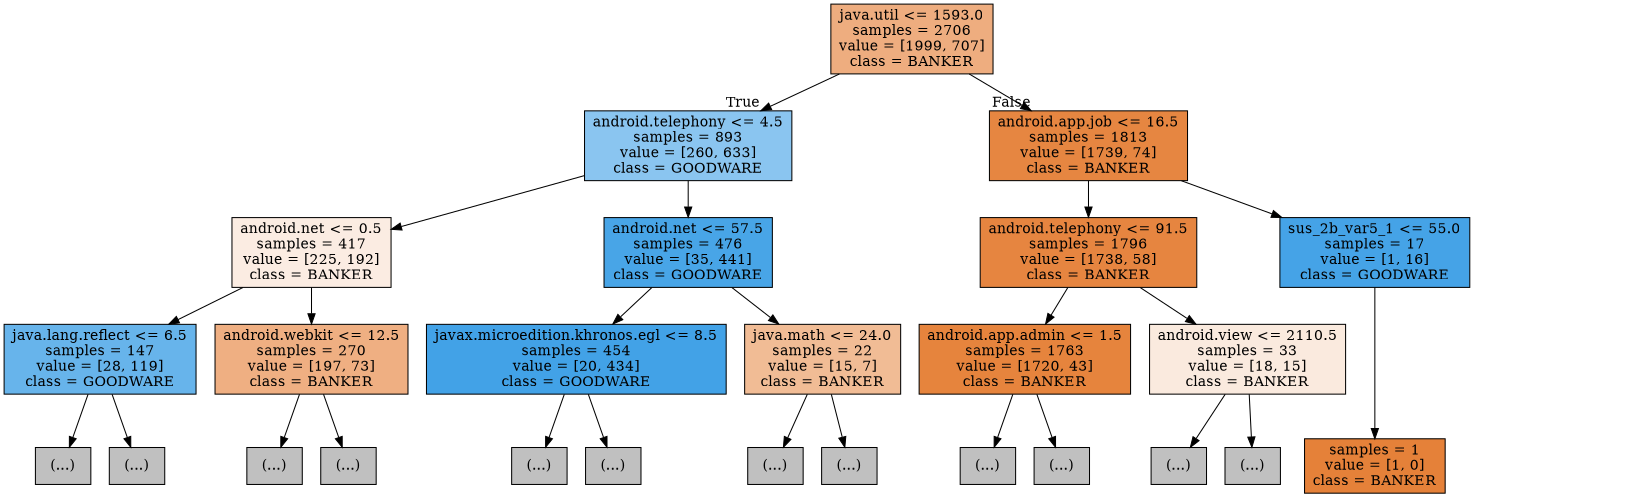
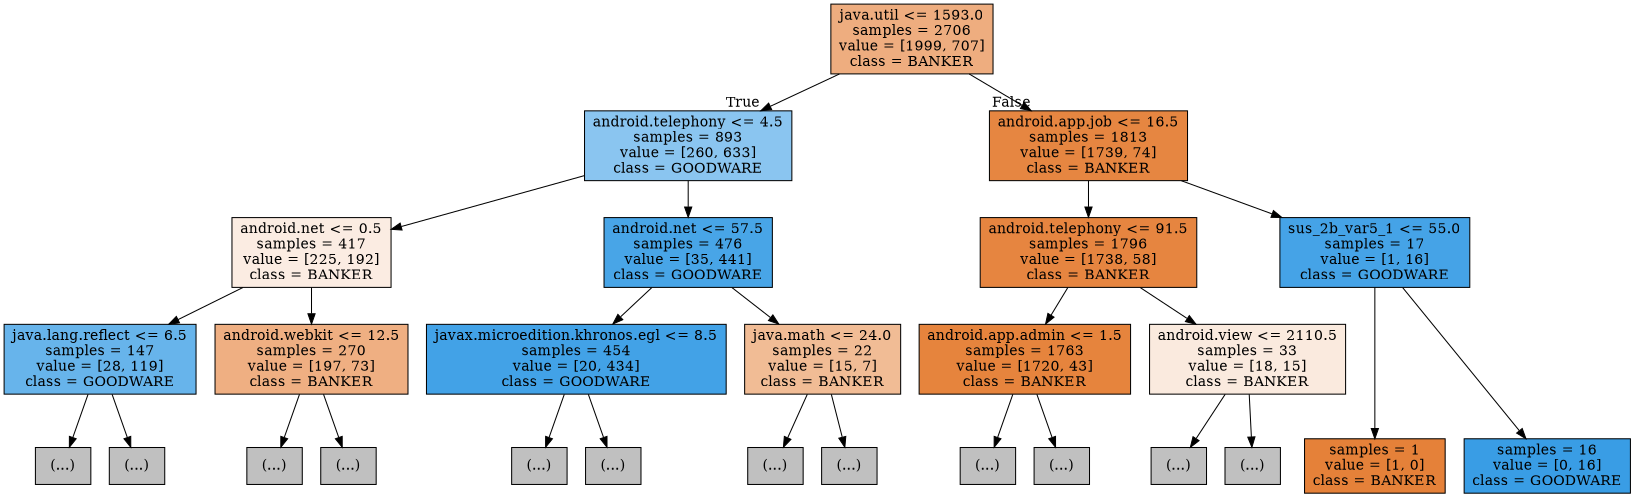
none -> (1547, 466)
